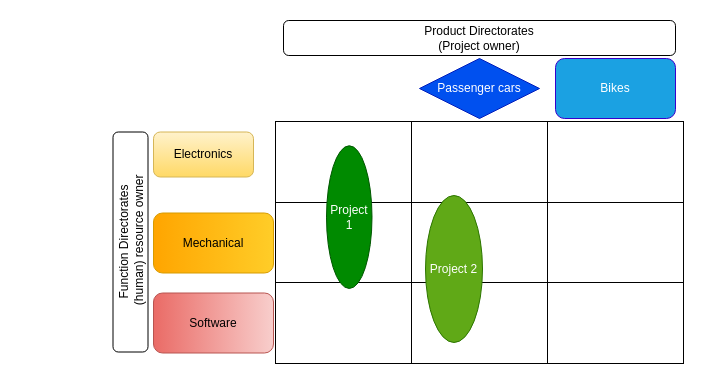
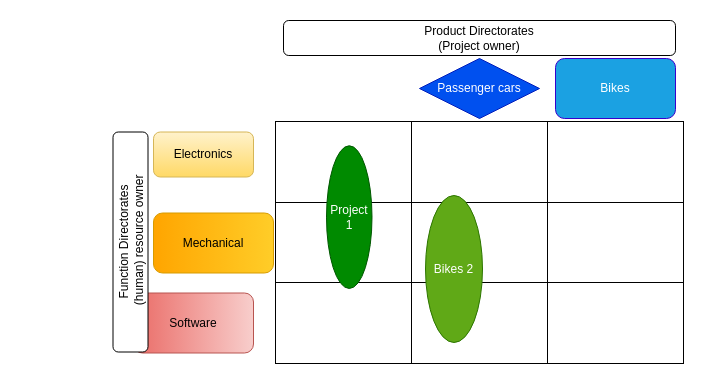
(454, 270) -> (454, 270)
(214, 323) -> (194, 323)
